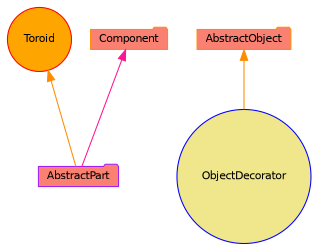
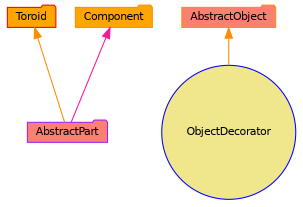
(39, 39) -> (32, 17)
(129, 39) -> (114, 17)
